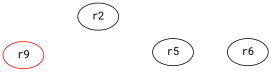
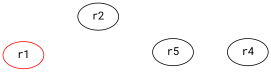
(248, 52) -> (248, 52)
(23, 55) -> (23, 55)
